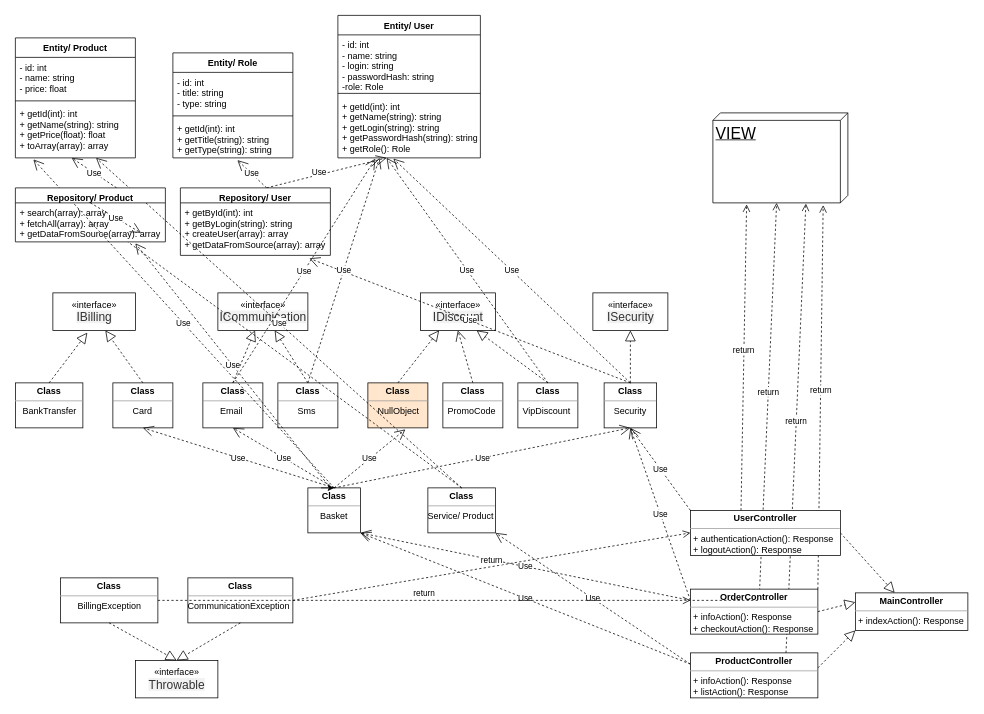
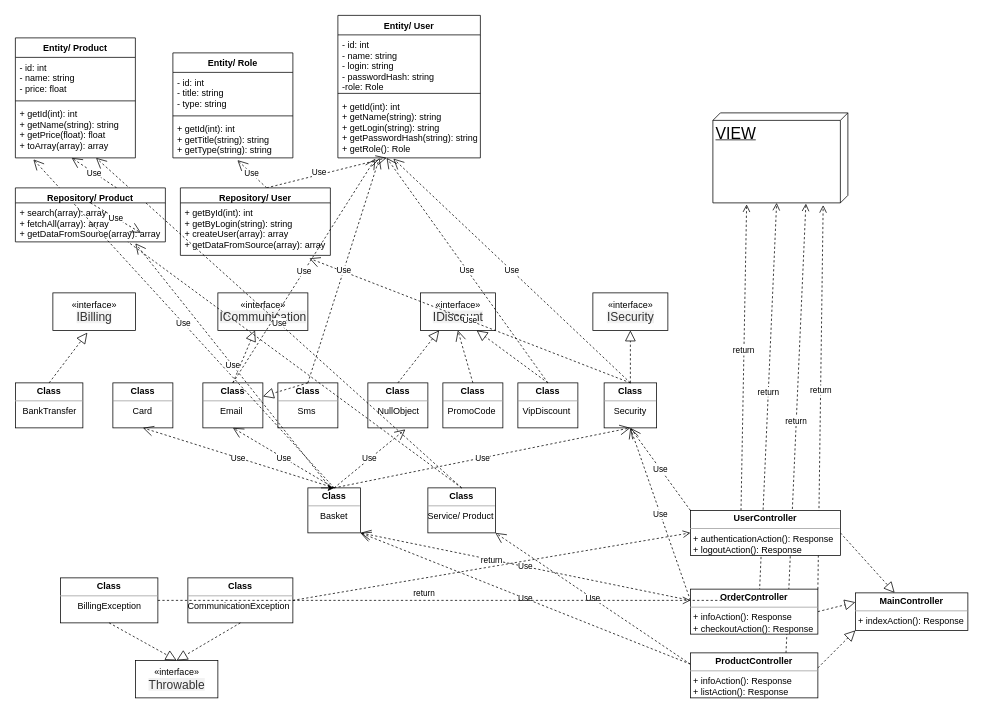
(288, 351) -> (290, 388)
(127, 361) -> none
(398, 405) -> (398, 405)
